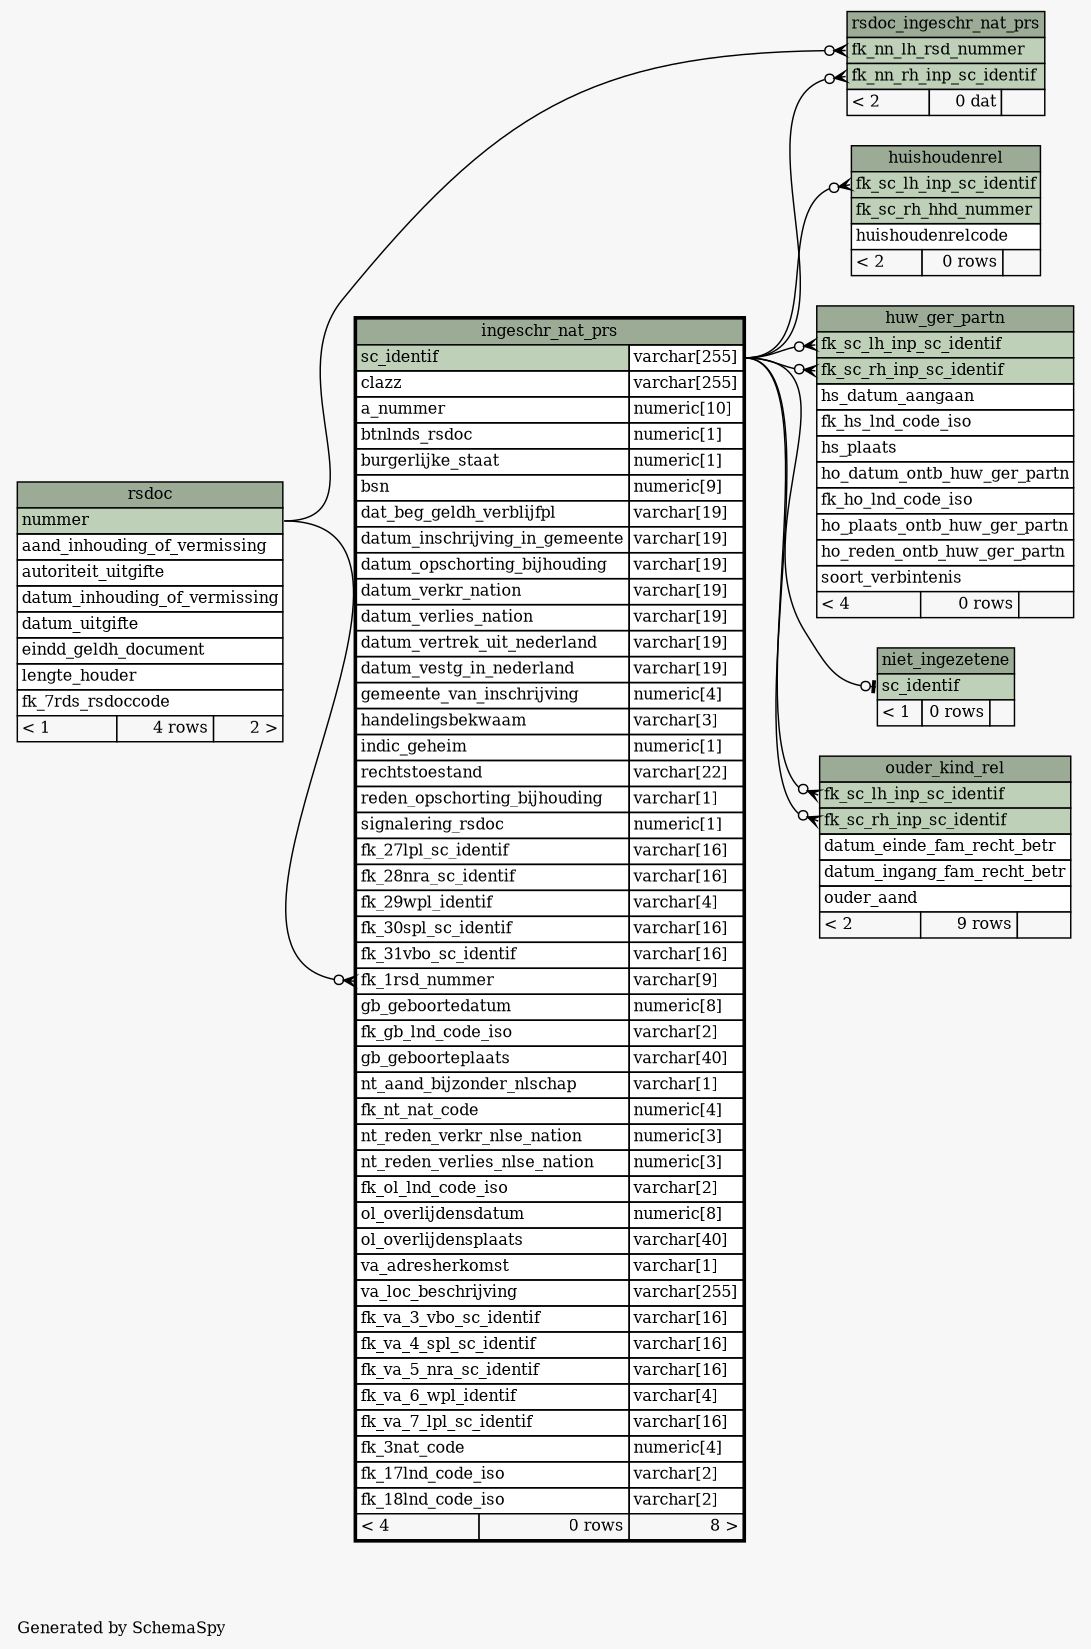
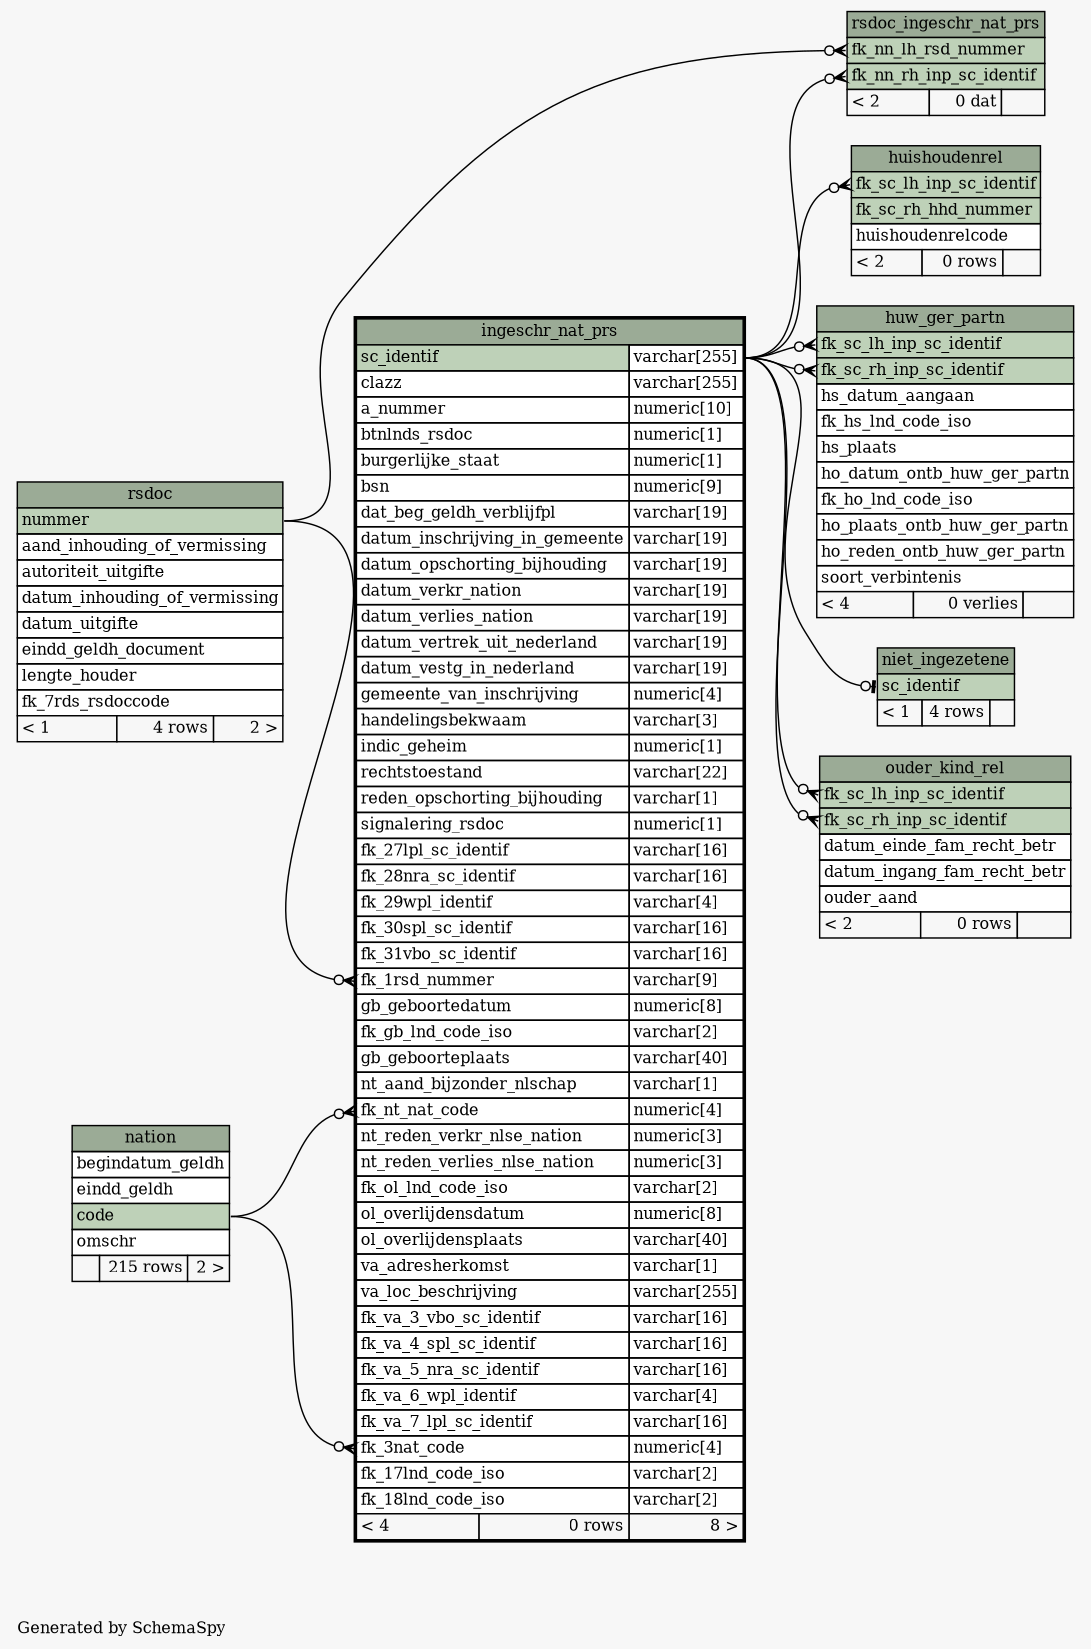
(986, 604) -> (983, 604)
(957, 712) -> (957, 712)
(985, 924) -> (985, 924)
none -> (150, 1204)
